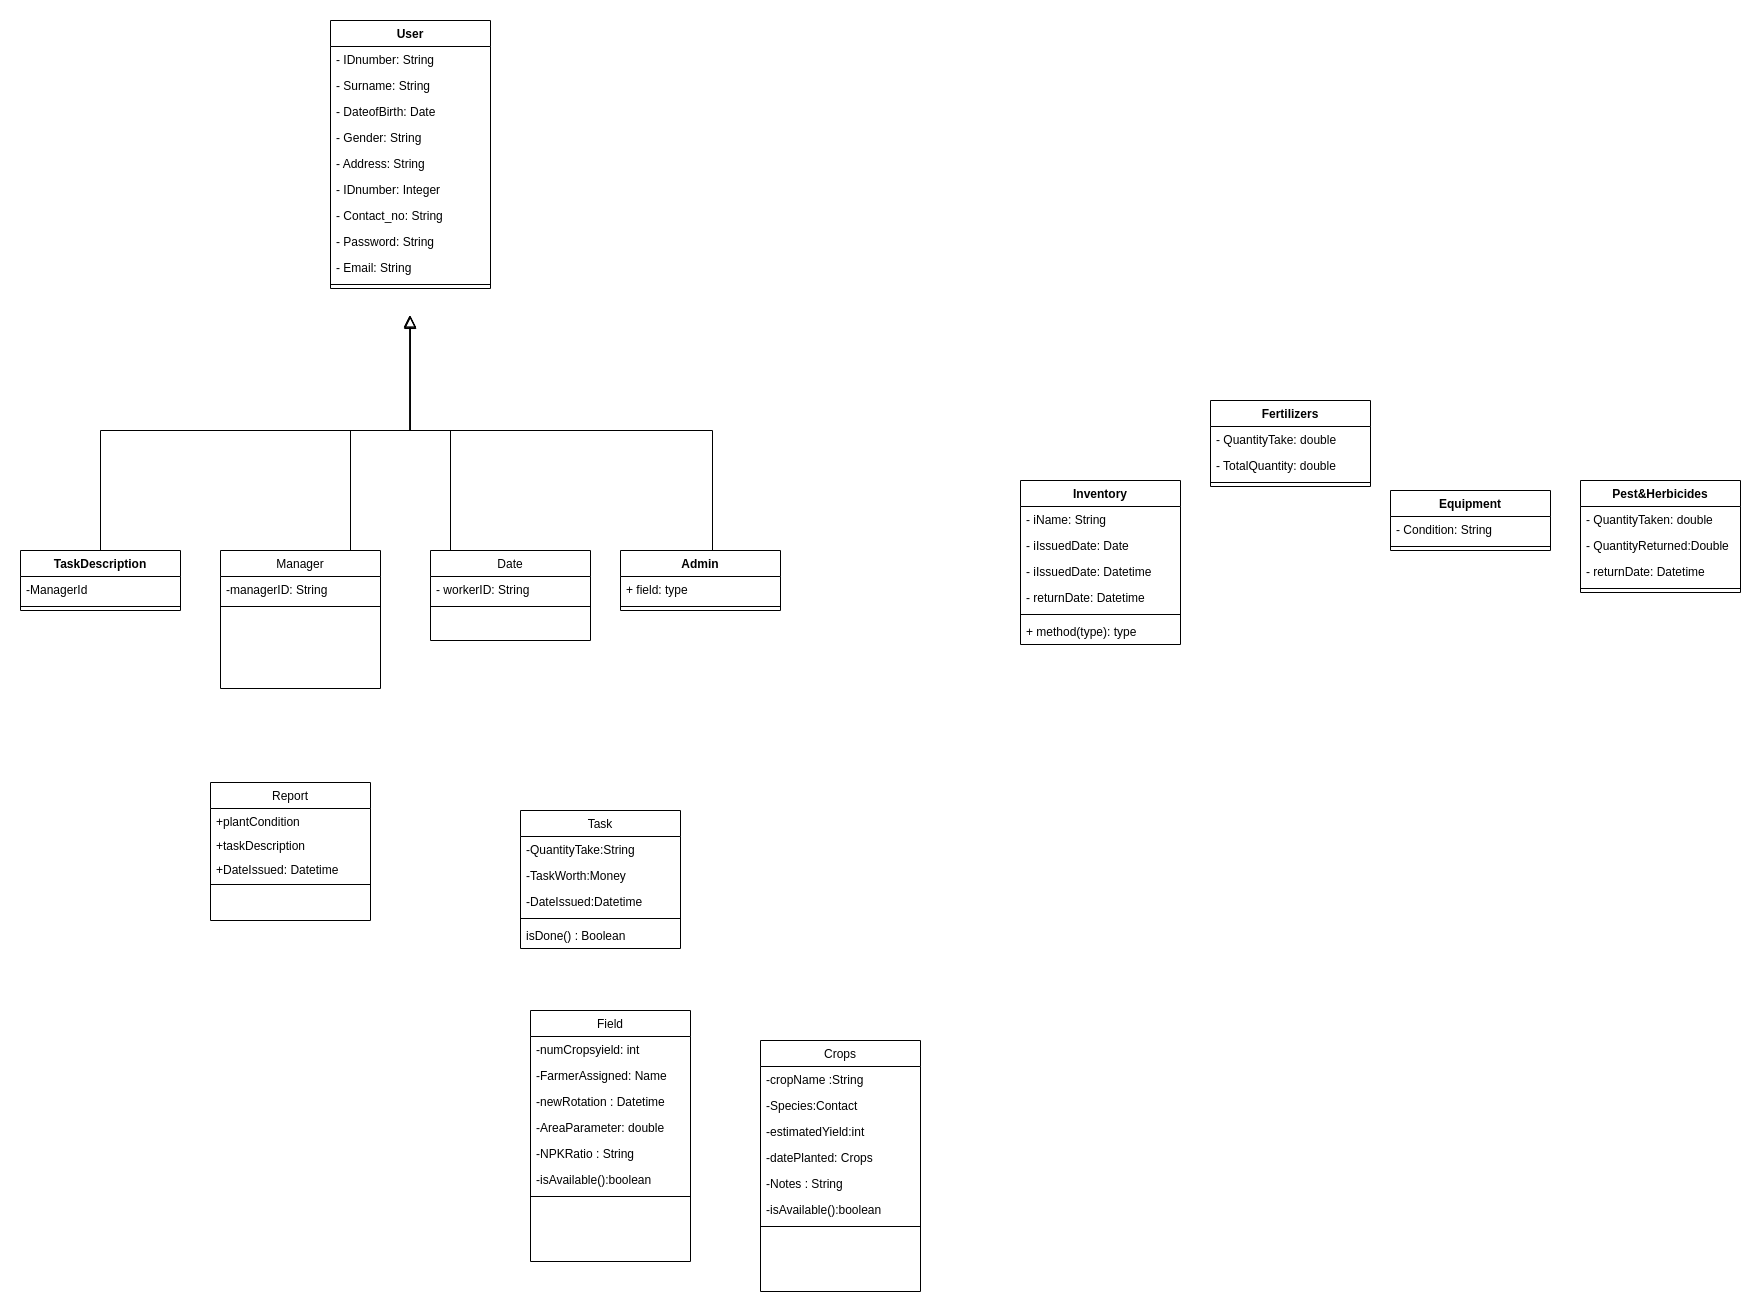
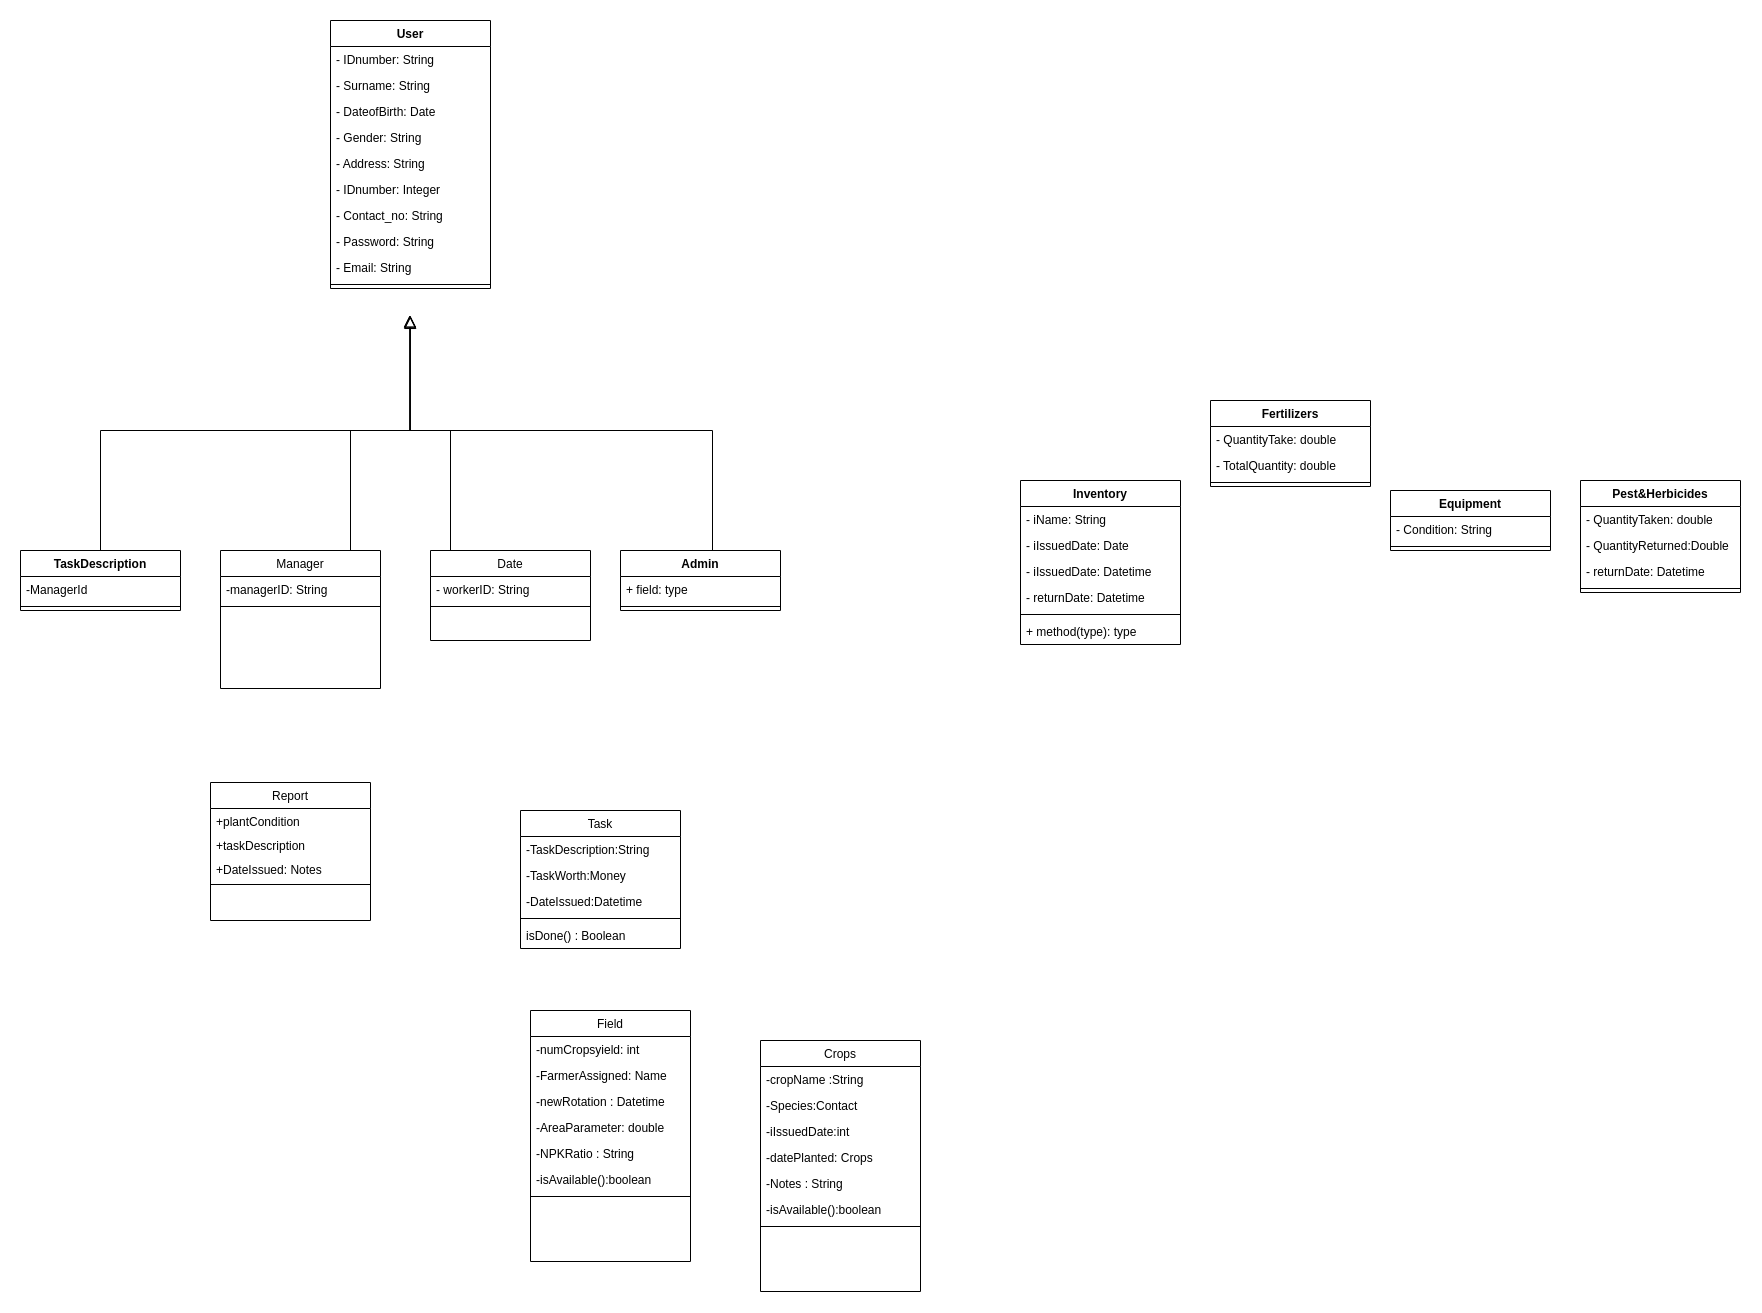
(589, 850) -> (597, 850)
(282, 870) -> (273, 870)
(822, 1132) -> (815, 1132)
